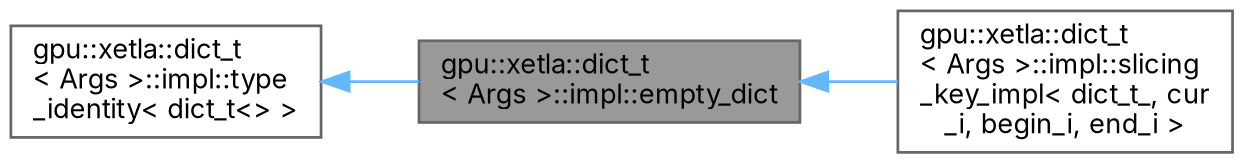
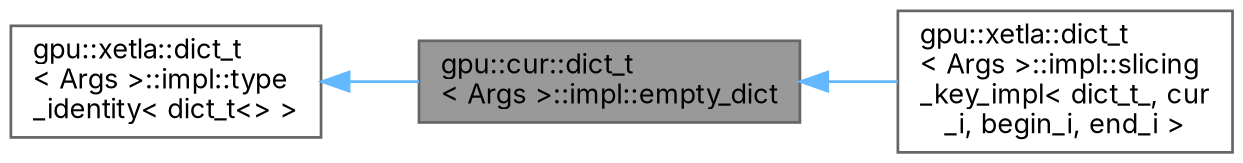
(609, 82) -> (609, 82)
